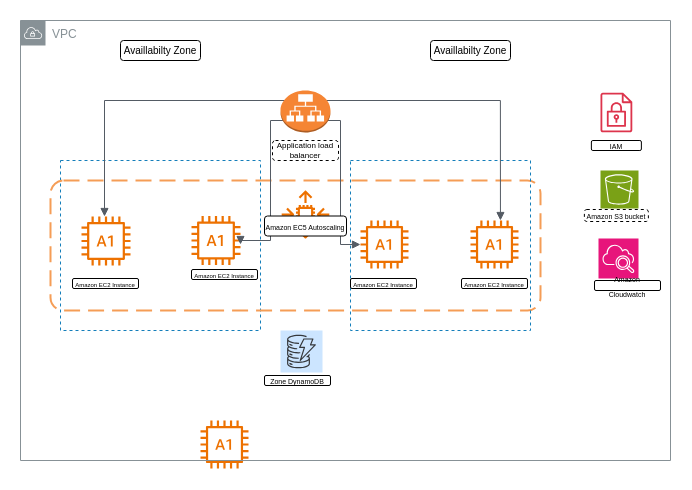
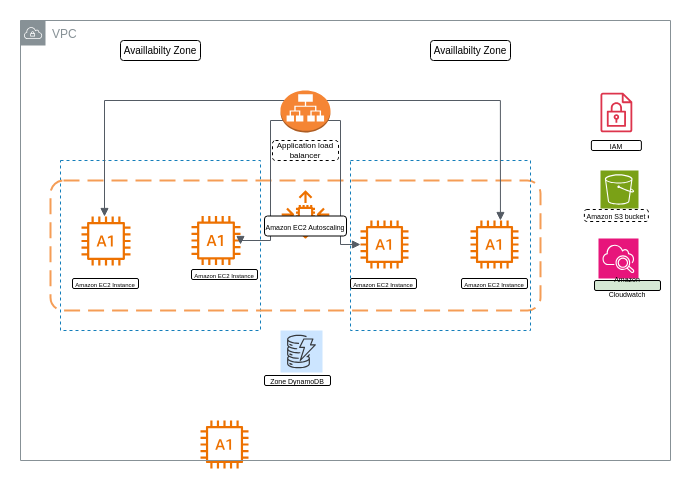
(306, 227) -> (306, 227)
(628, 286) -> (628, 286)
